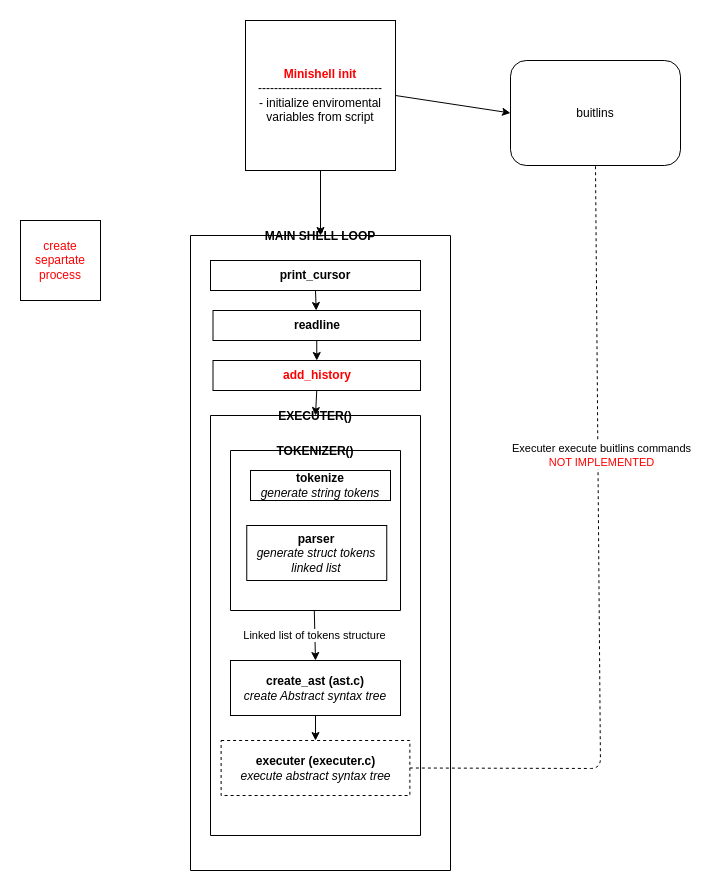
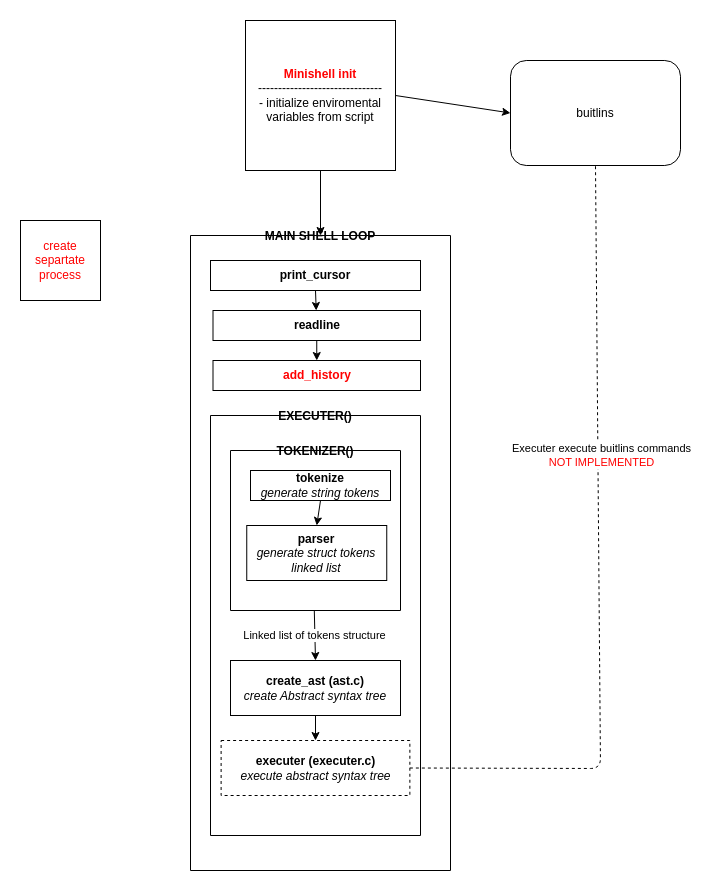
(316, 400) -> none
none -> (319, 510)
